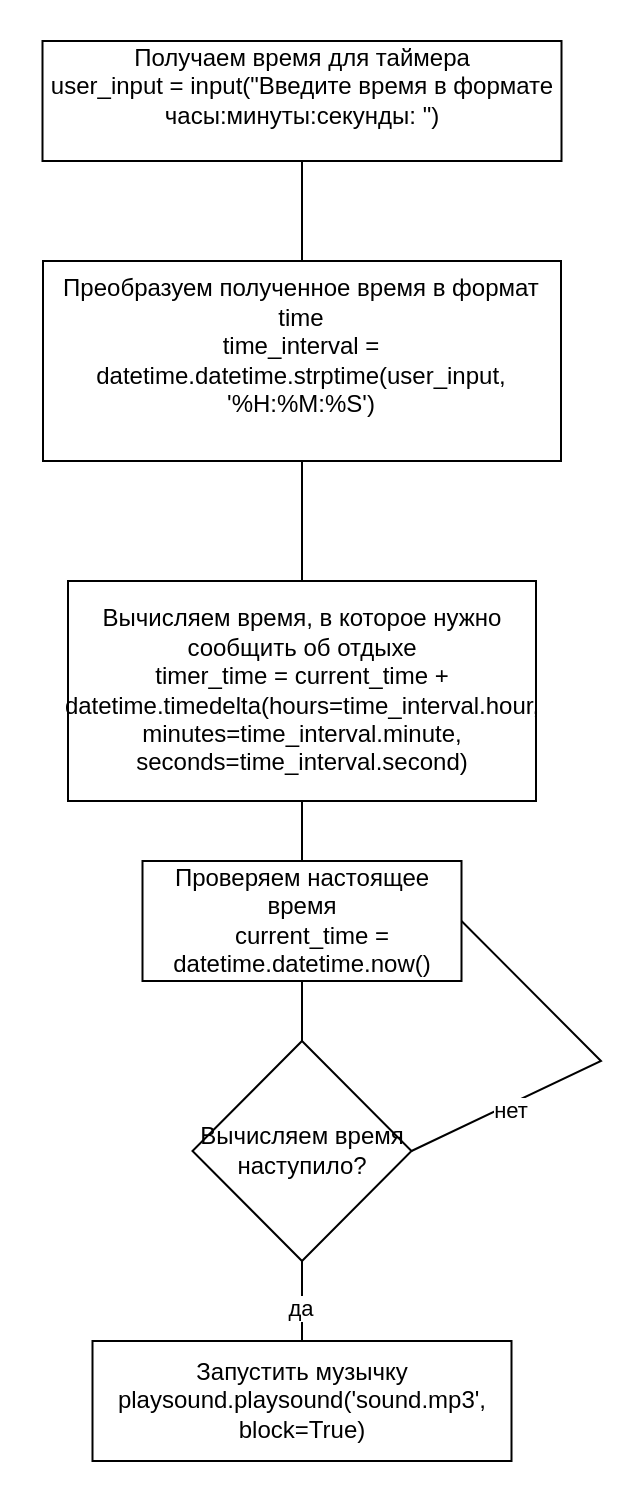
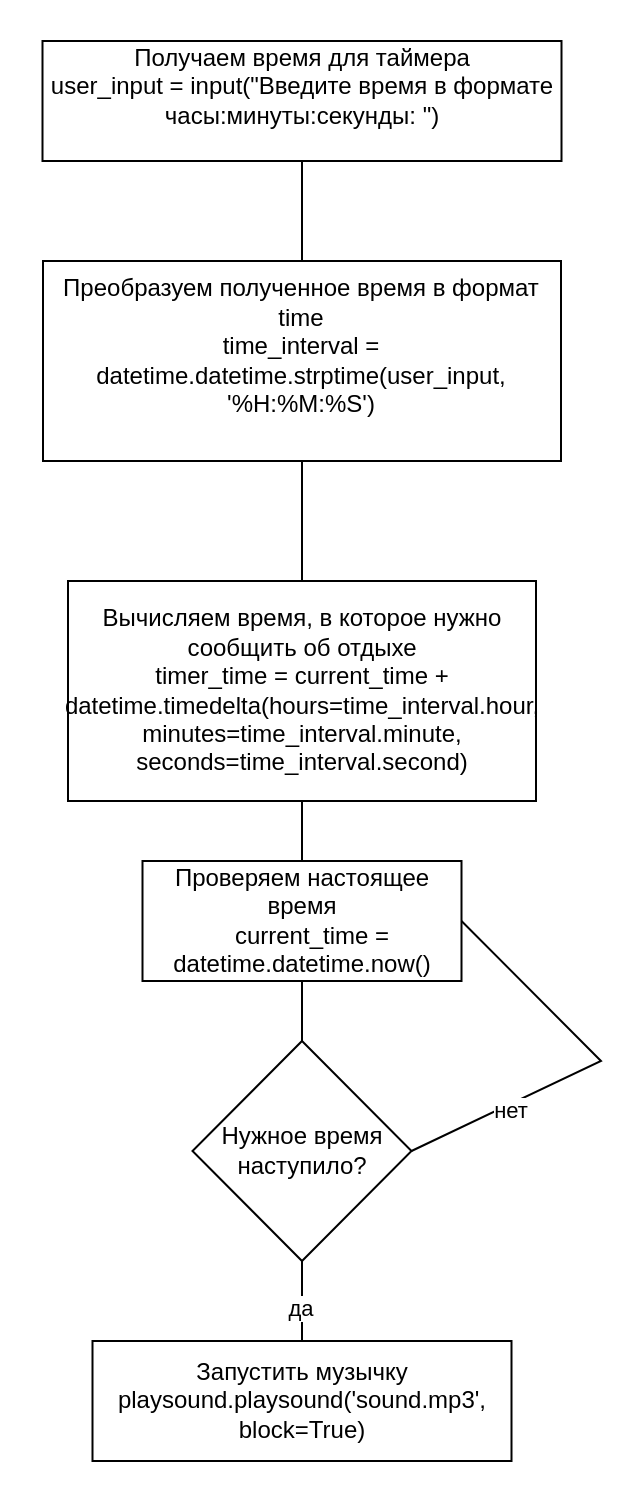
(303, 1151) -> (303, 1151)
